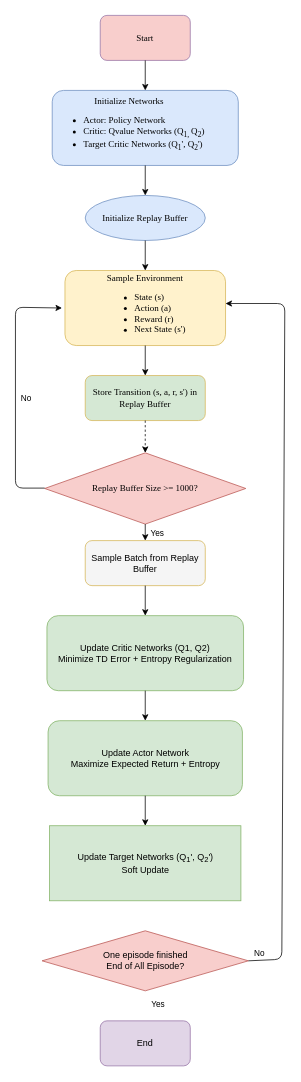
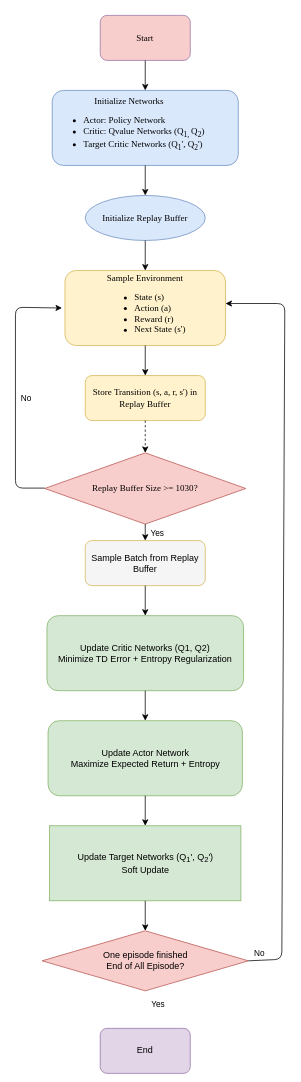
(145, 398) -> (145, 398)
(145, 489) -> (145, 489)
none -> (145, 912)
(145, 1043) -> (145, 1050)
